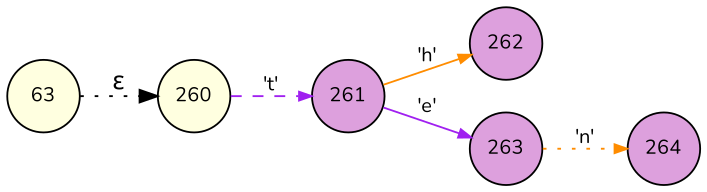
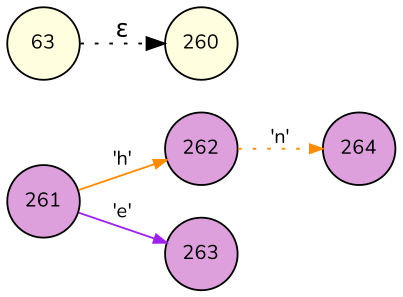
(265, 96) -> none
(579, 149) -> (274, 149)
